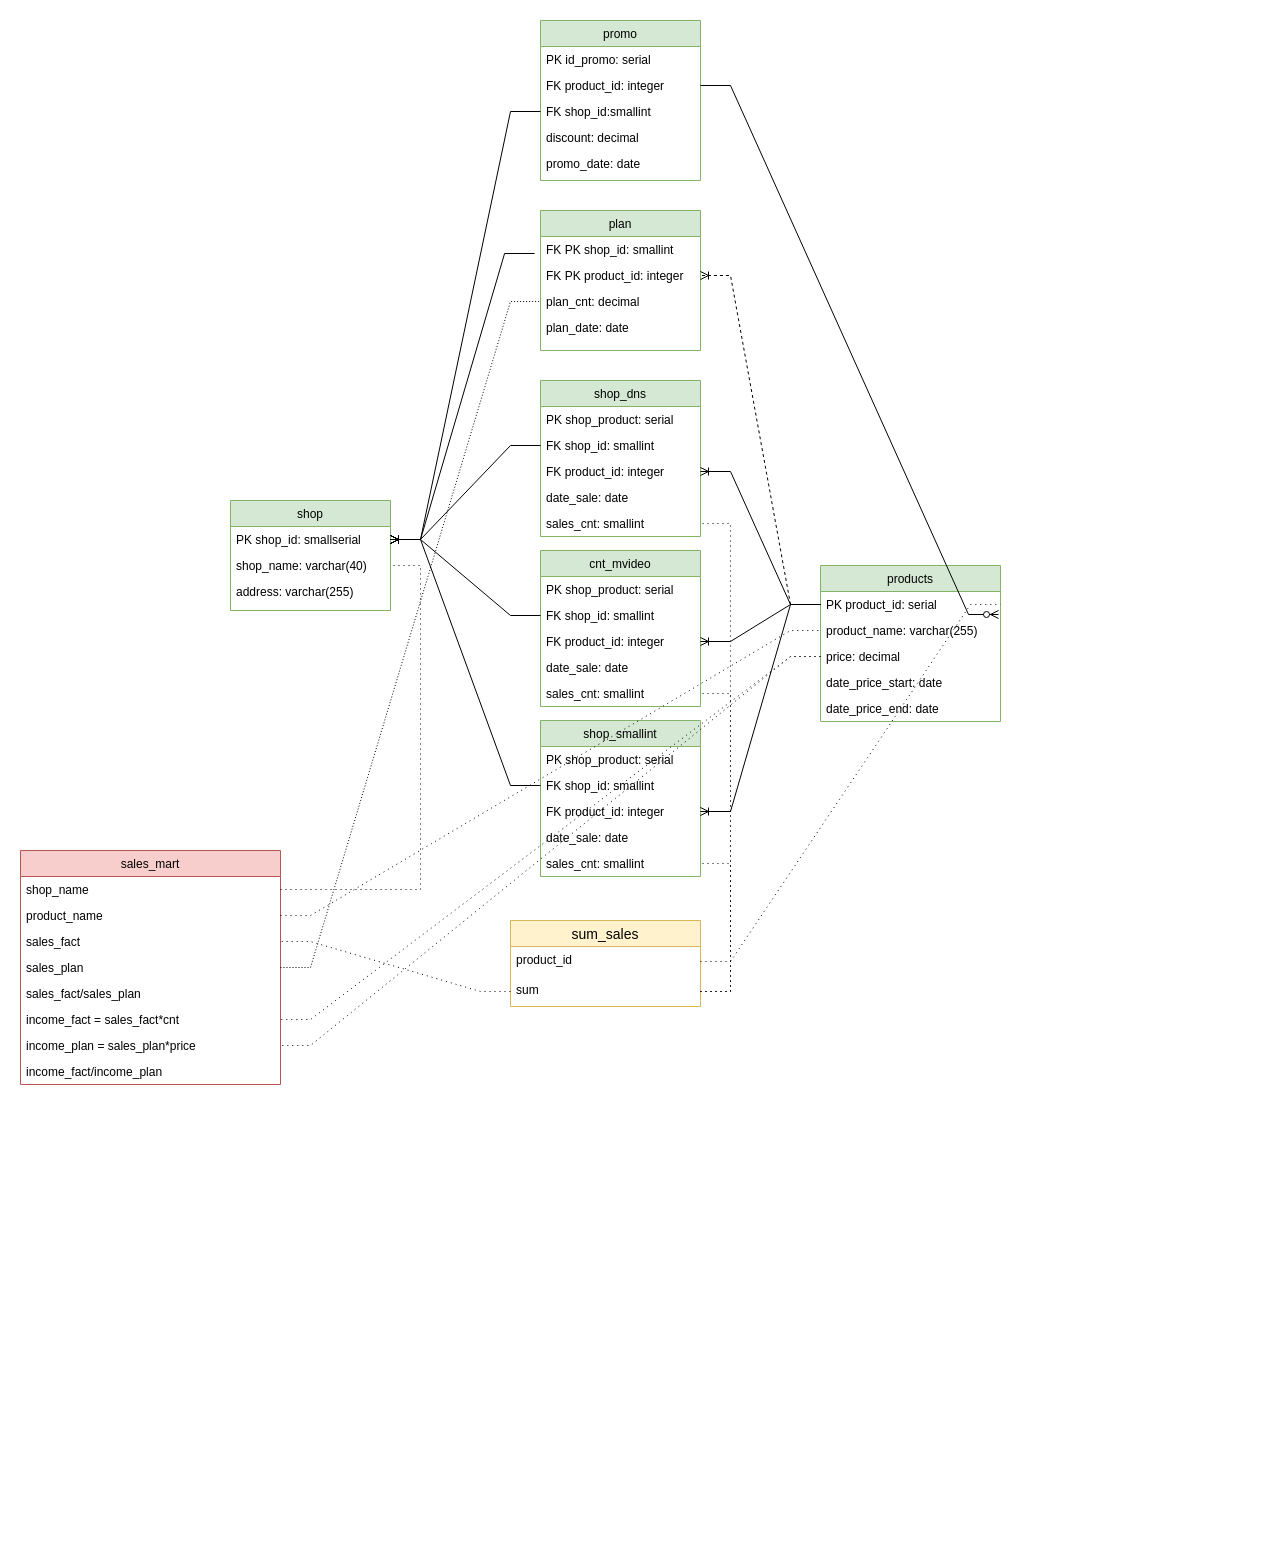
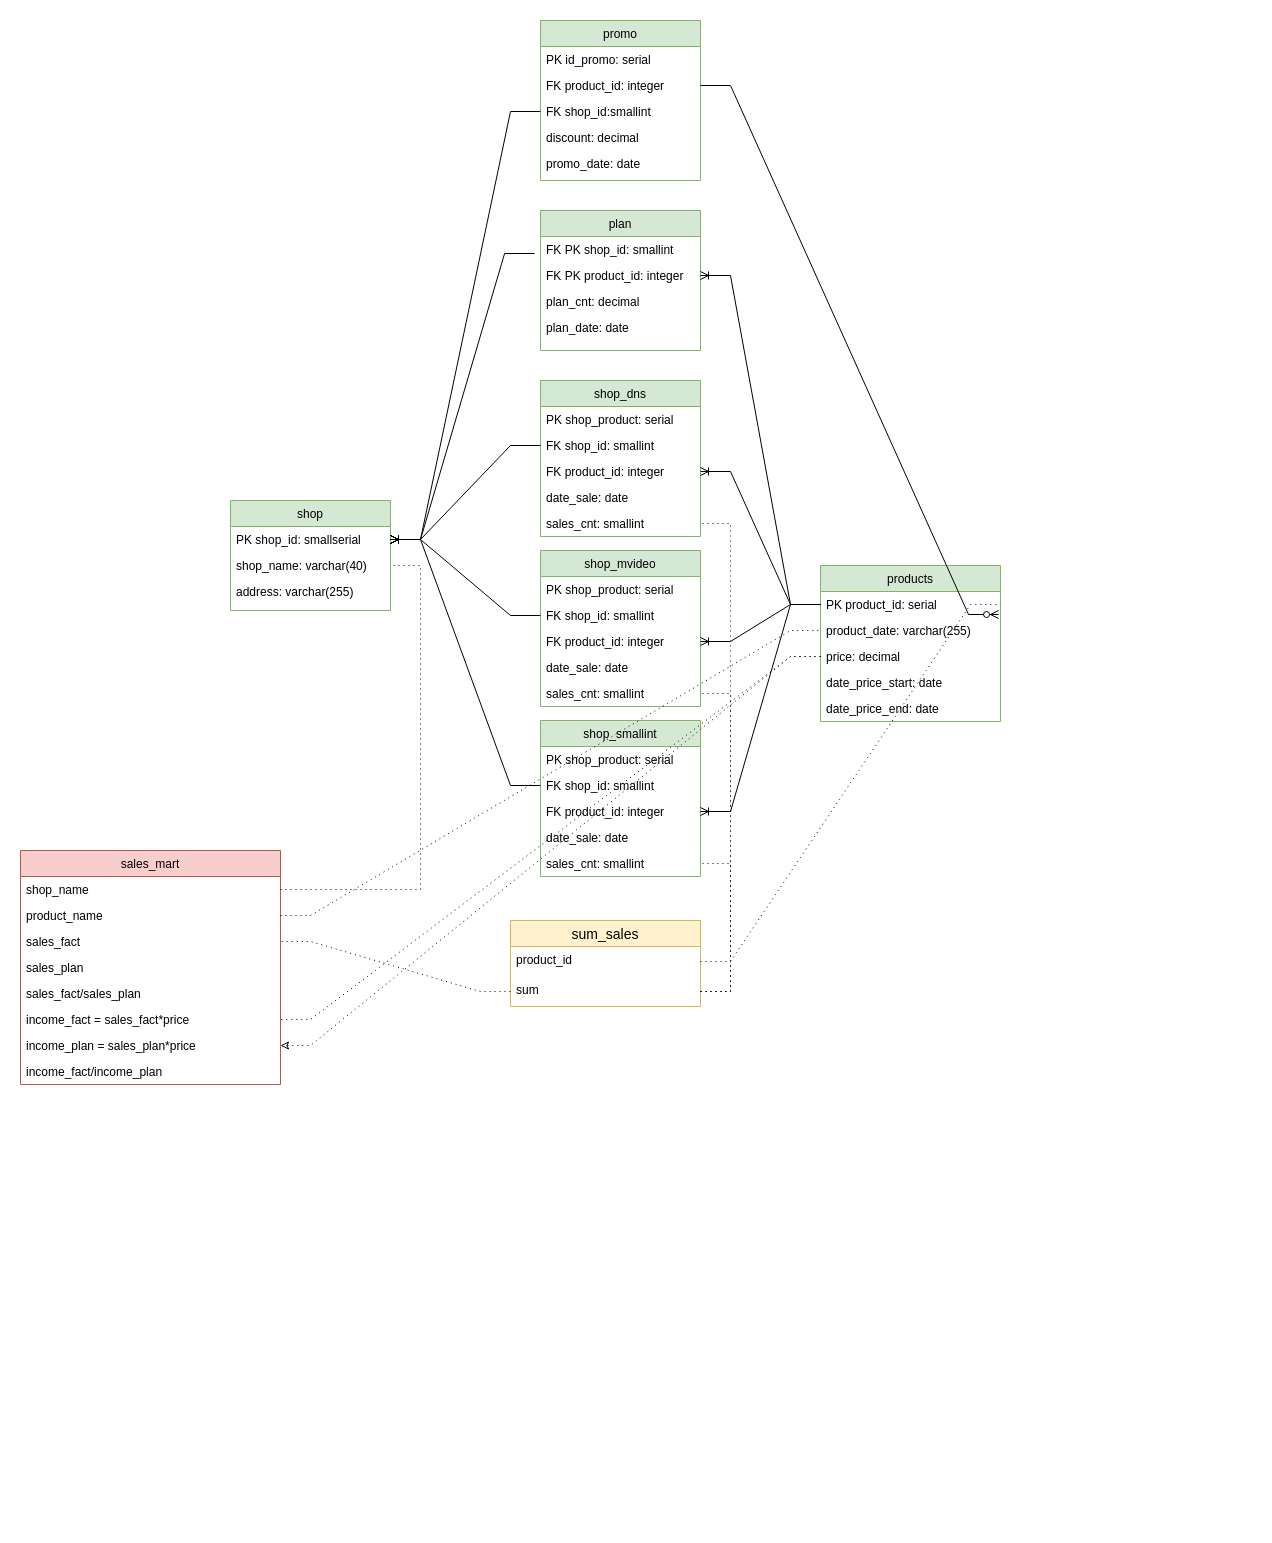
(484, 391) -> none
(757, 423) -> (757, 423)
(620, 564) -> (620, 564)
(910, 631) -> (910, 631)
(114, 1020) -> (119, 1020)
(287, 1046) -> (289, 1046)
